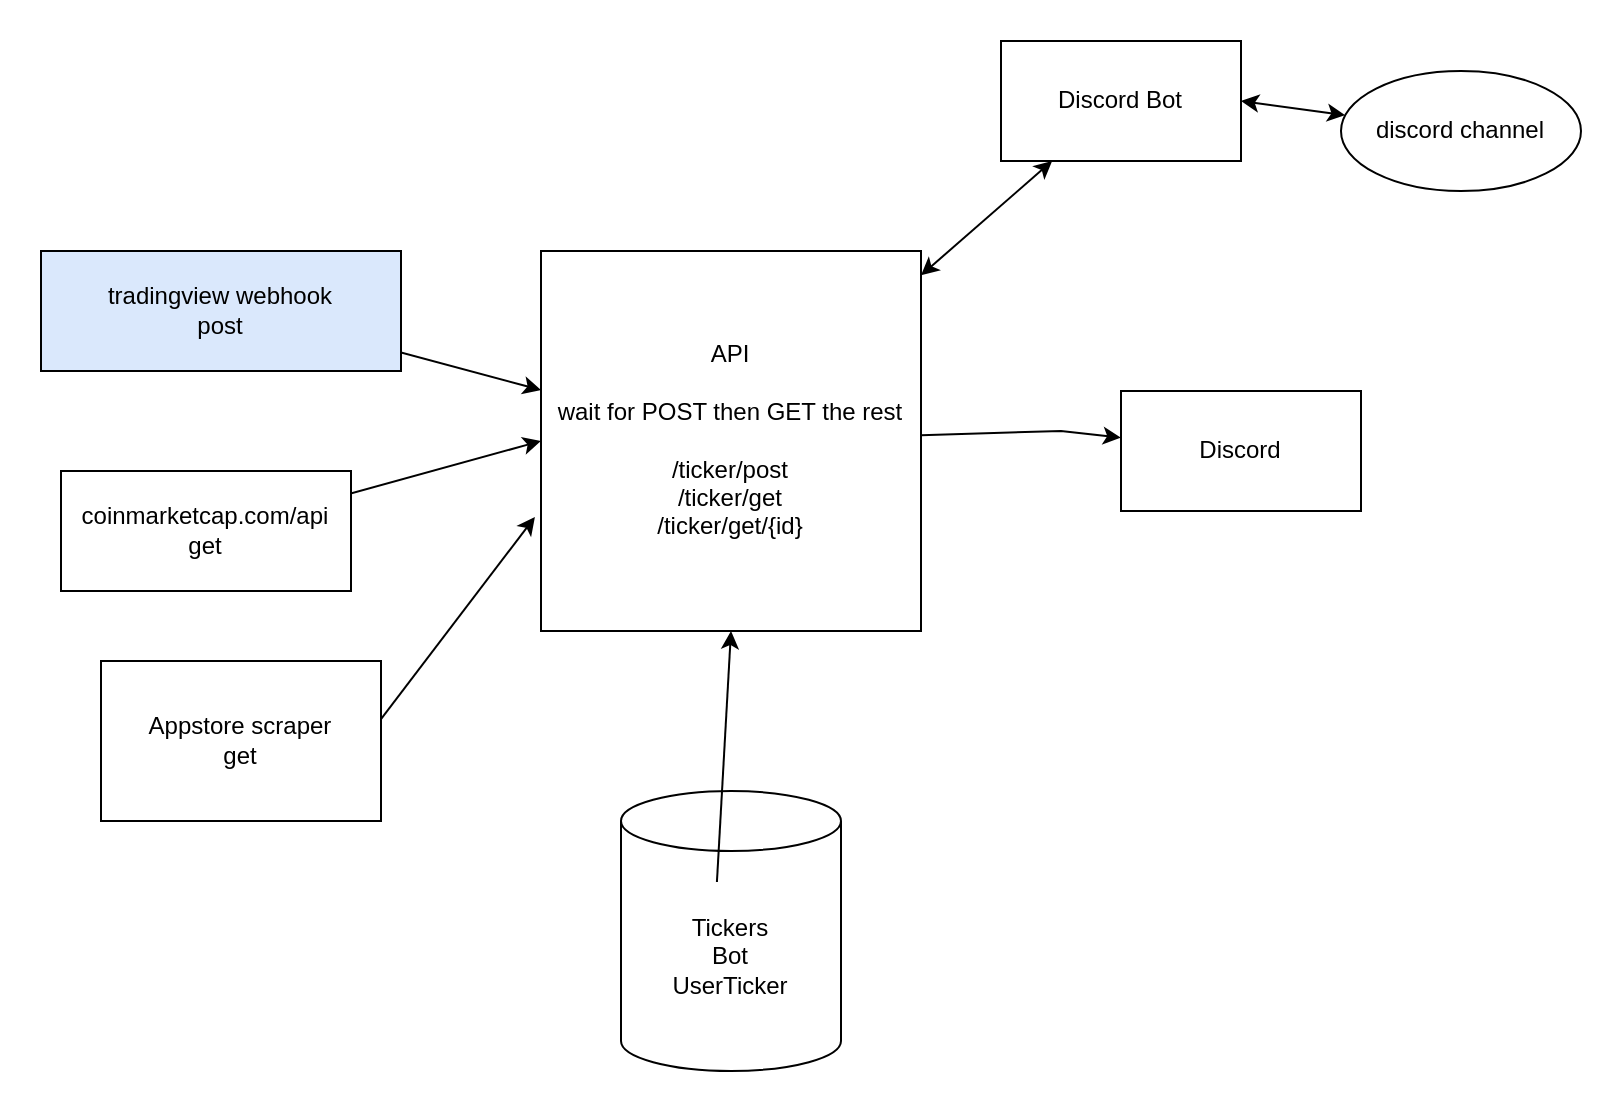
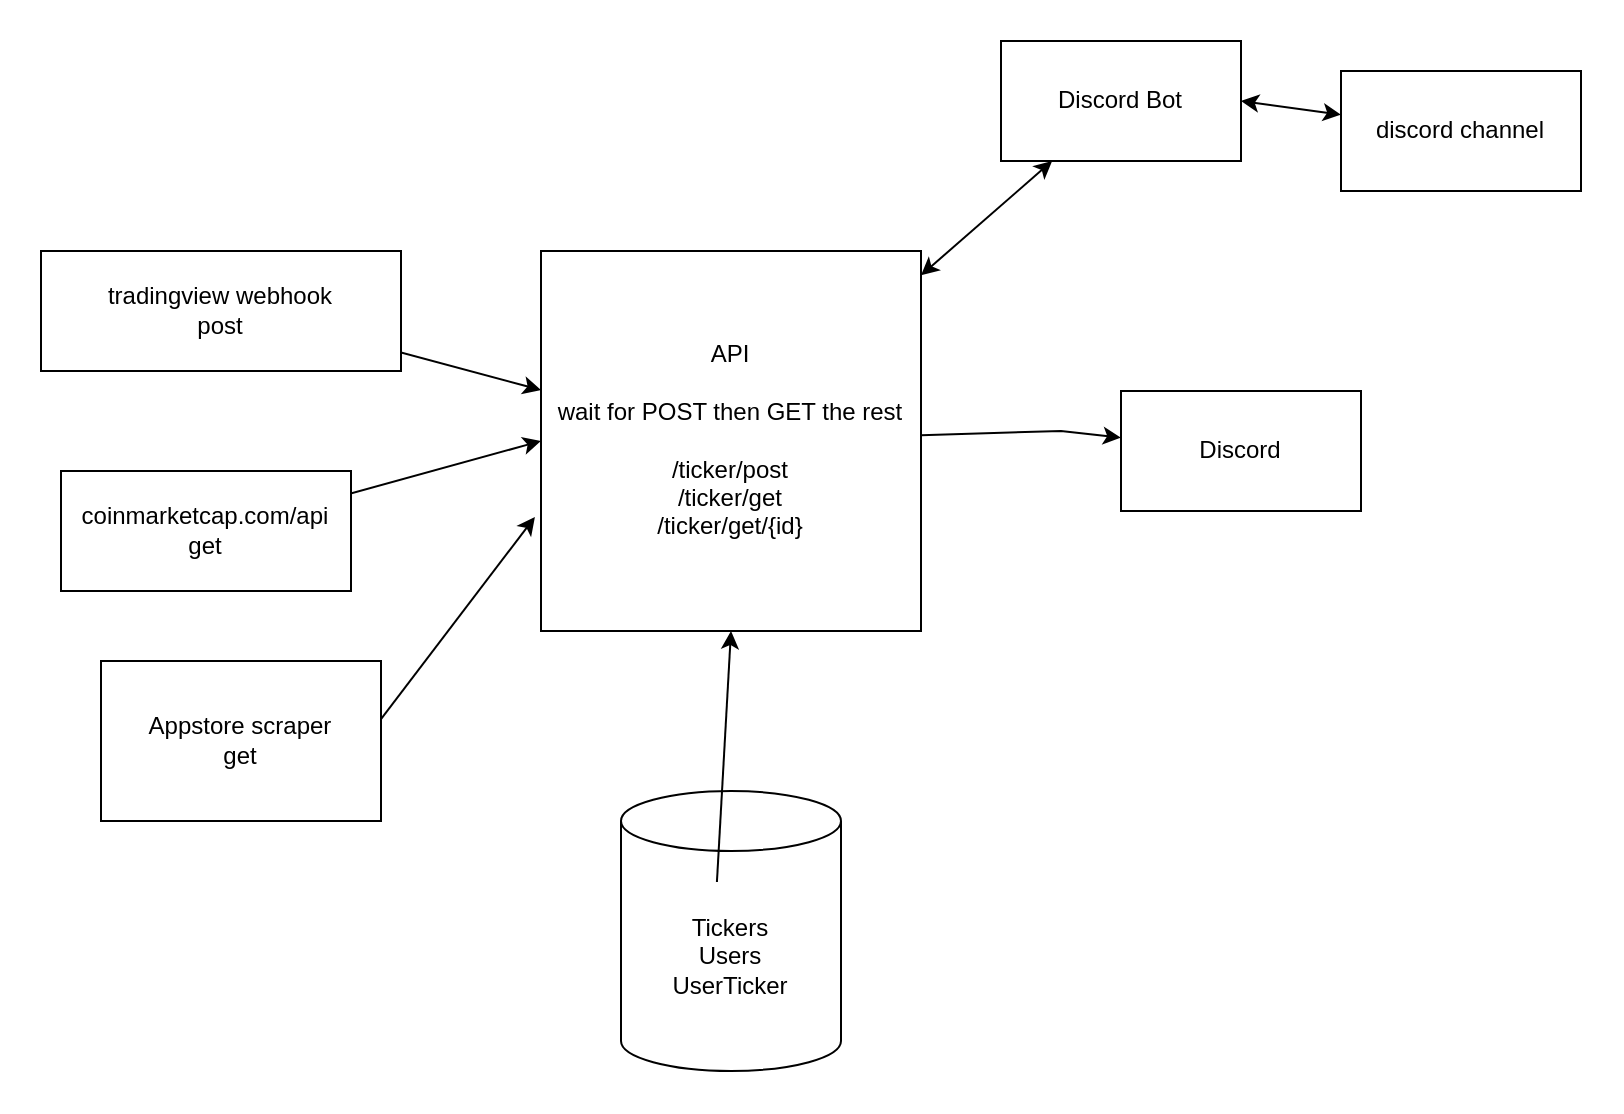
(1461, 131) -> (1461, 131)
(221, 311) -> (221, 311)
(731, 957) -> (731, 957)
